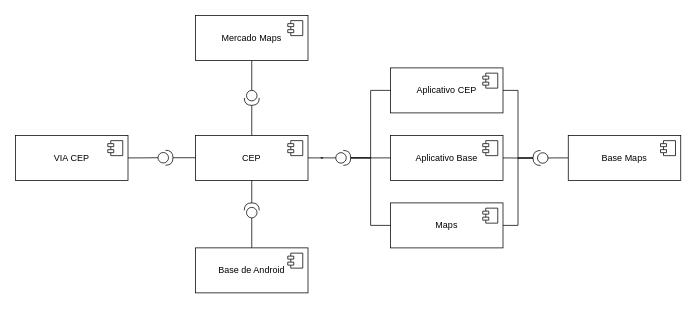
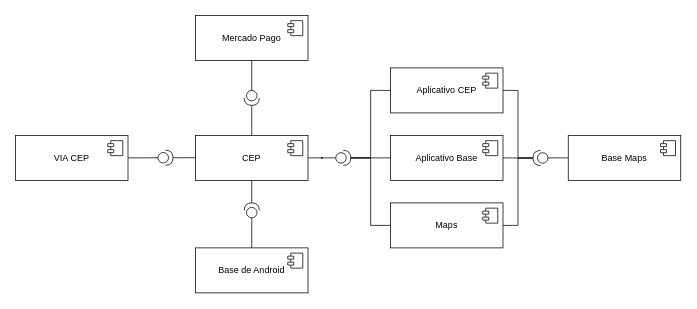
(252, 38) -> (252, 38)
